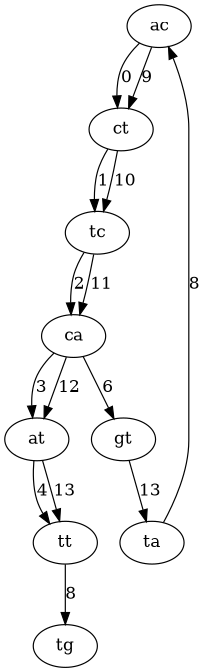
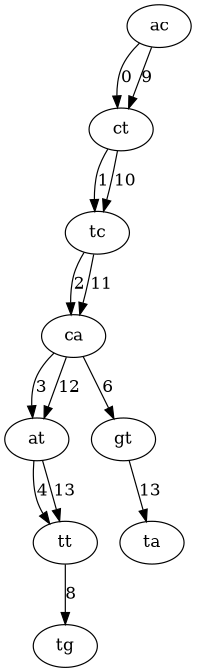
(189, 292) -> none
